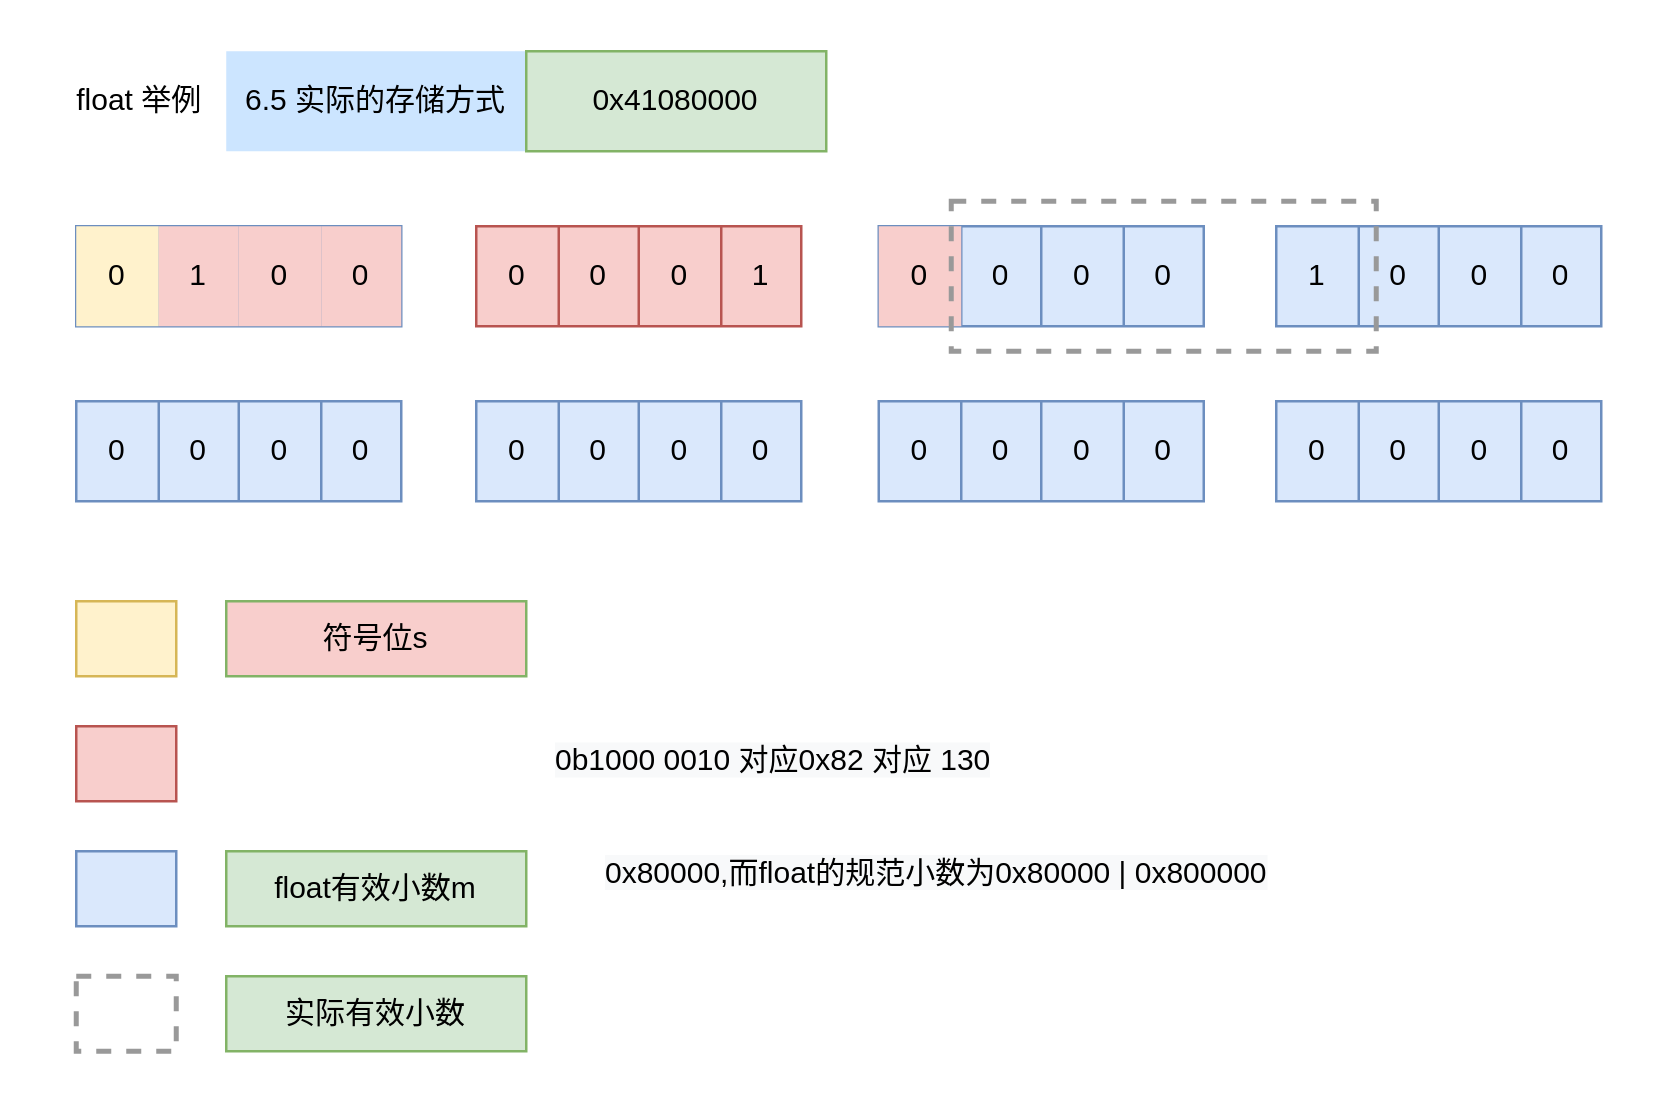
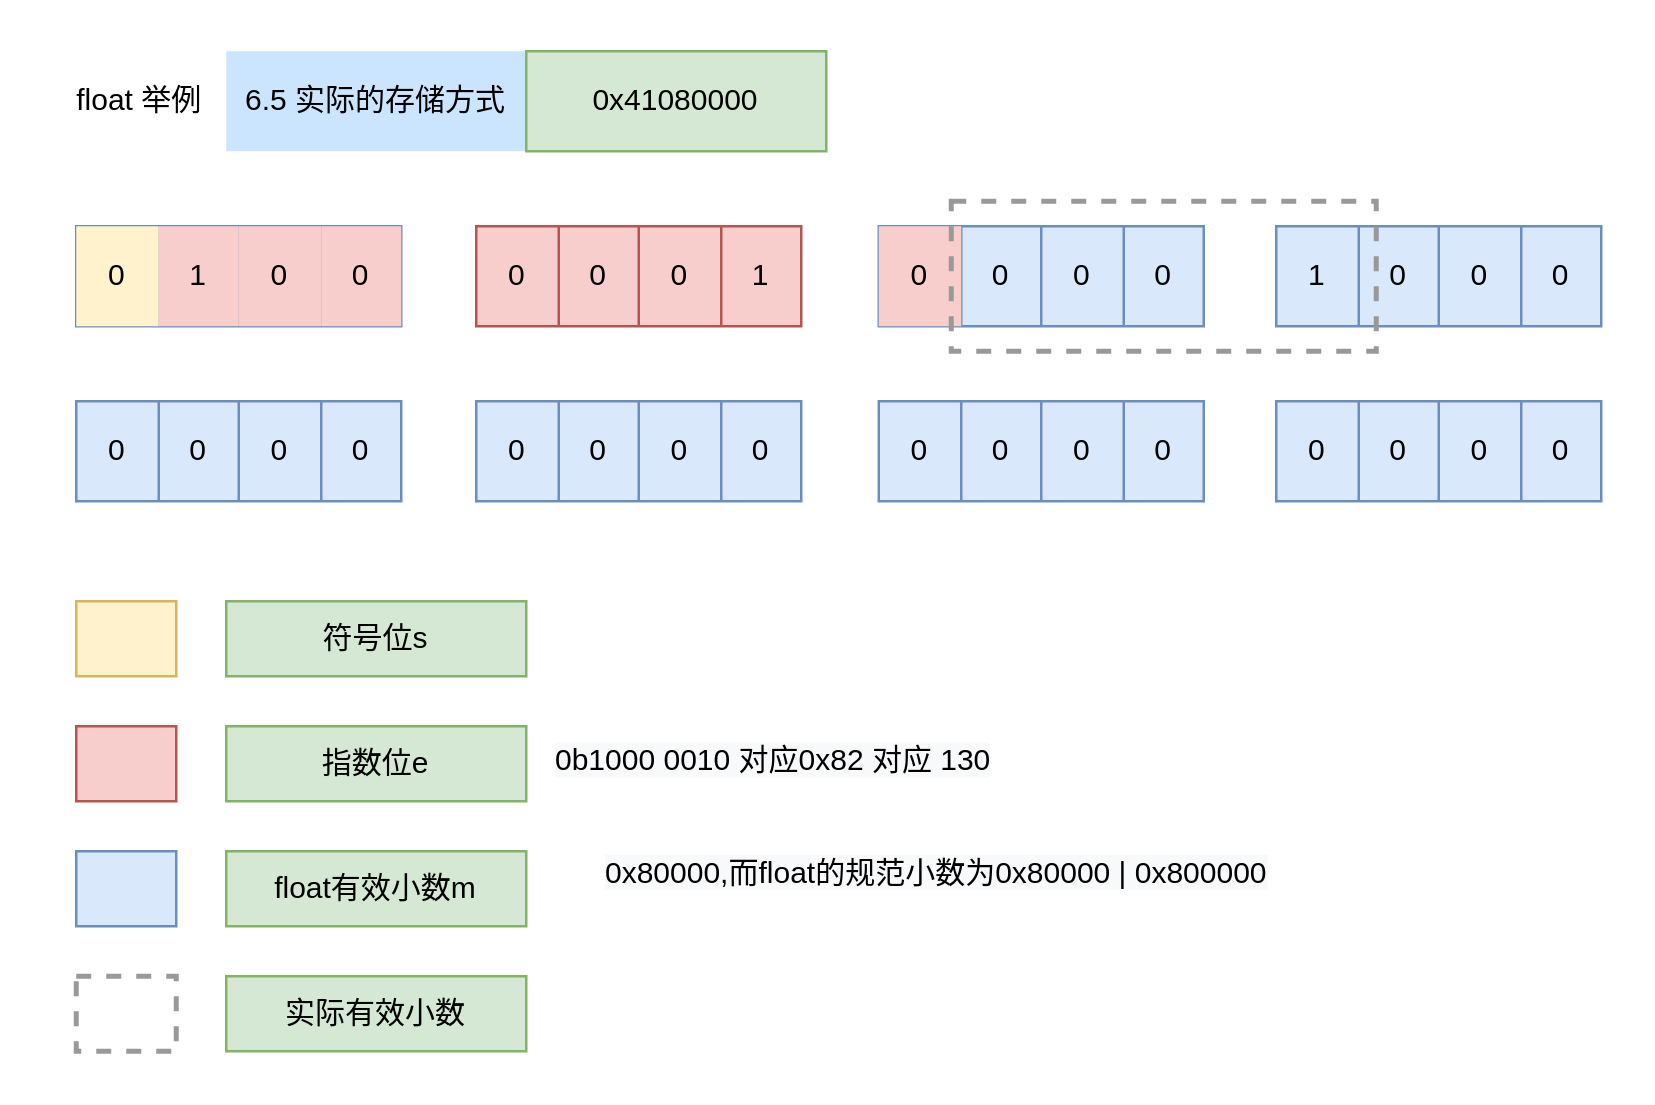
(376, 639) -> (376, 639)
none -> (376, 764)
